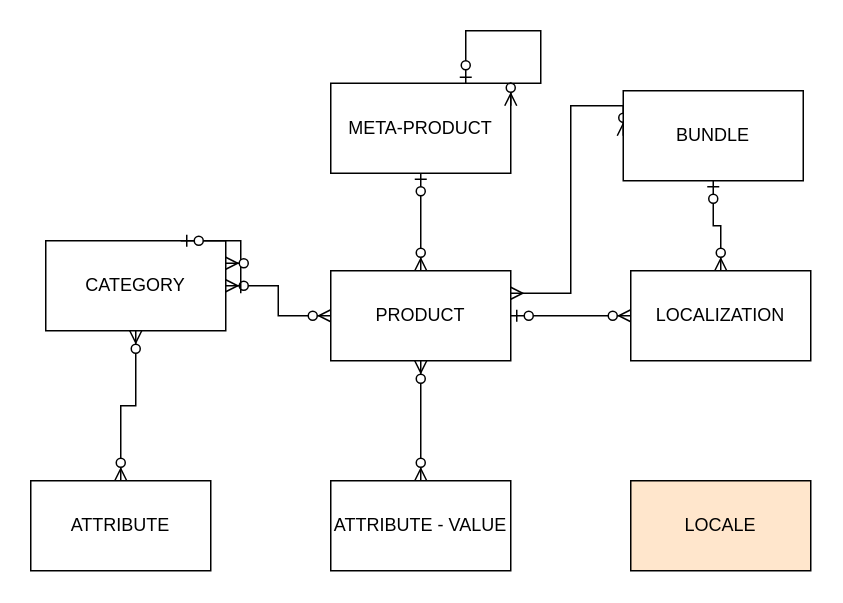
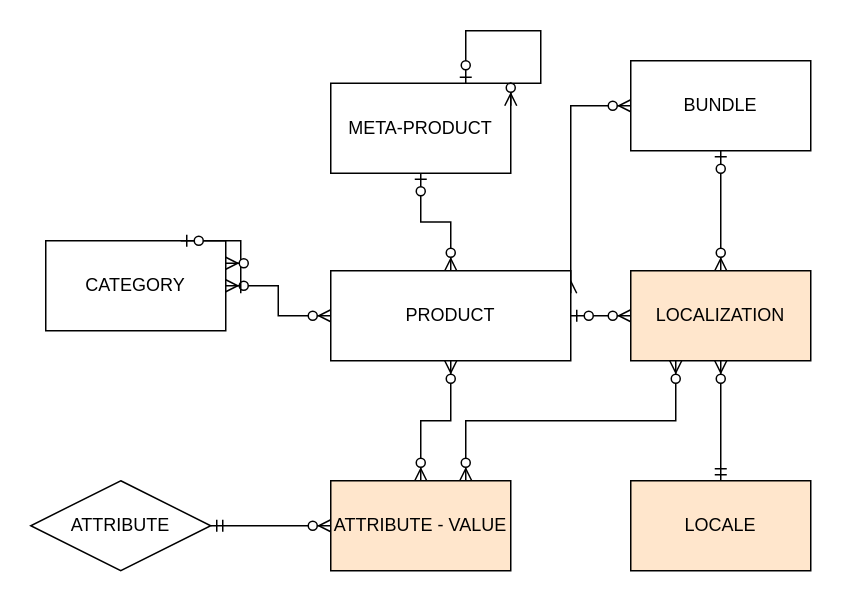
(713, 136) -> (721, 106)
(421, 316) -> (451, 316)
(721, 316) -> (721, 316)
(128, 406) -> none
none -> (571, 421)
none -> (721, 421)
(121, 526) -> (121, 526)
none -> (271, 526)
(421, 526) -> (421, 526)
